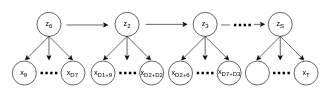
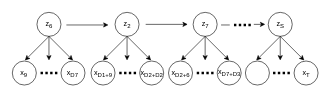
(205, 24) -> (205, 24)
